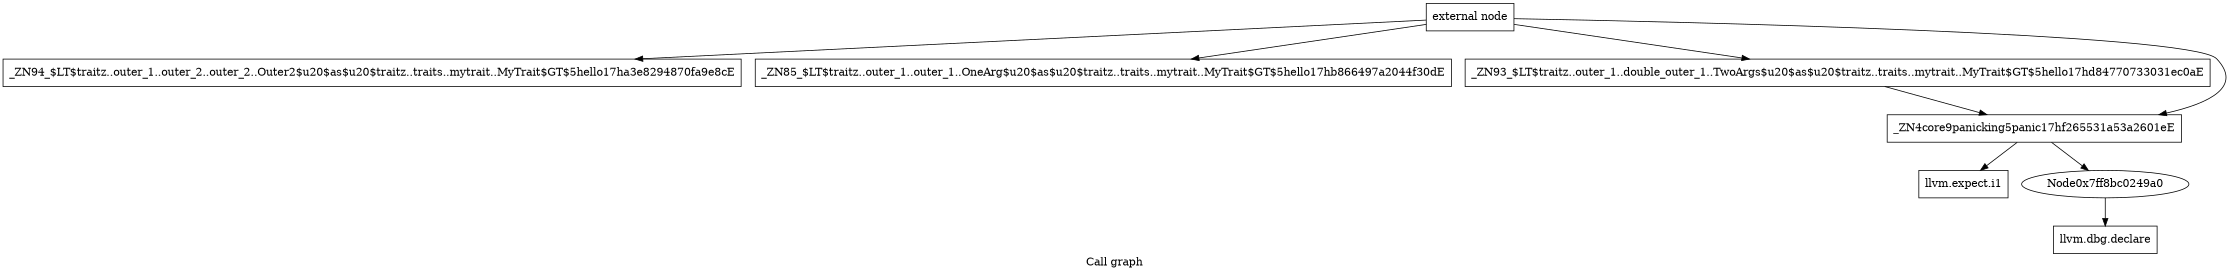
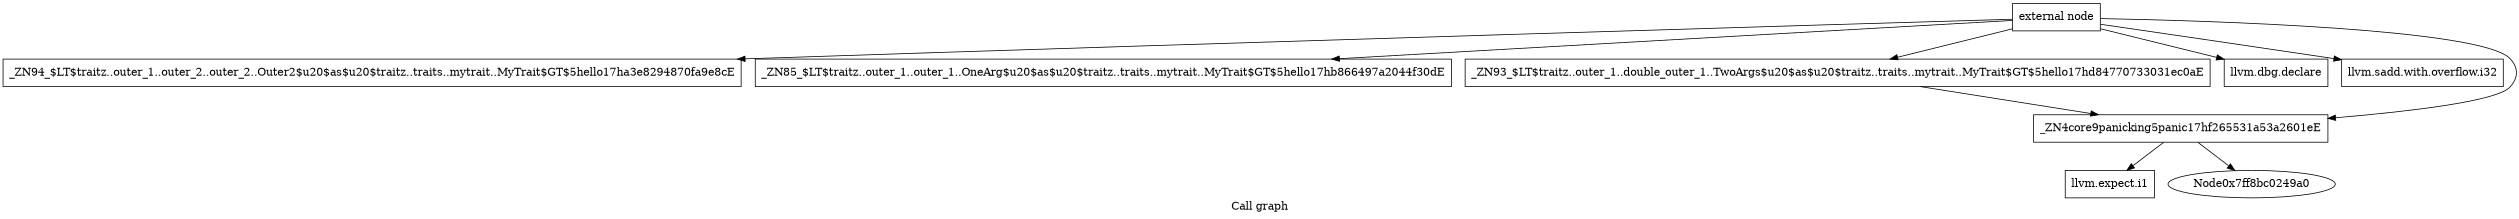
none -> (2422, 73)
(2105, 208) -> (2159, 43)
